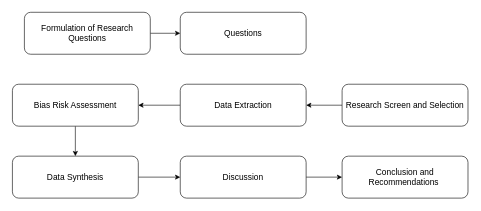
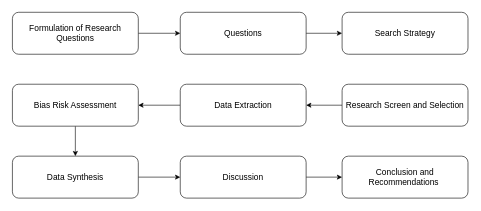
(87, 33) -> (75, 33)
none -> (336, 33)
none -> (405, 33)
